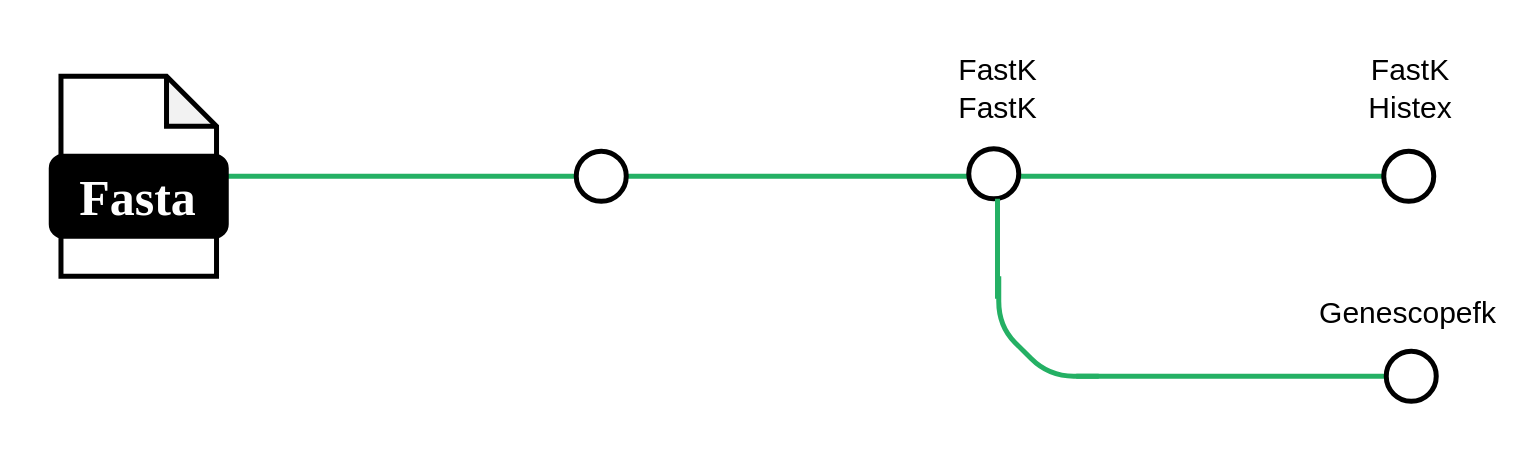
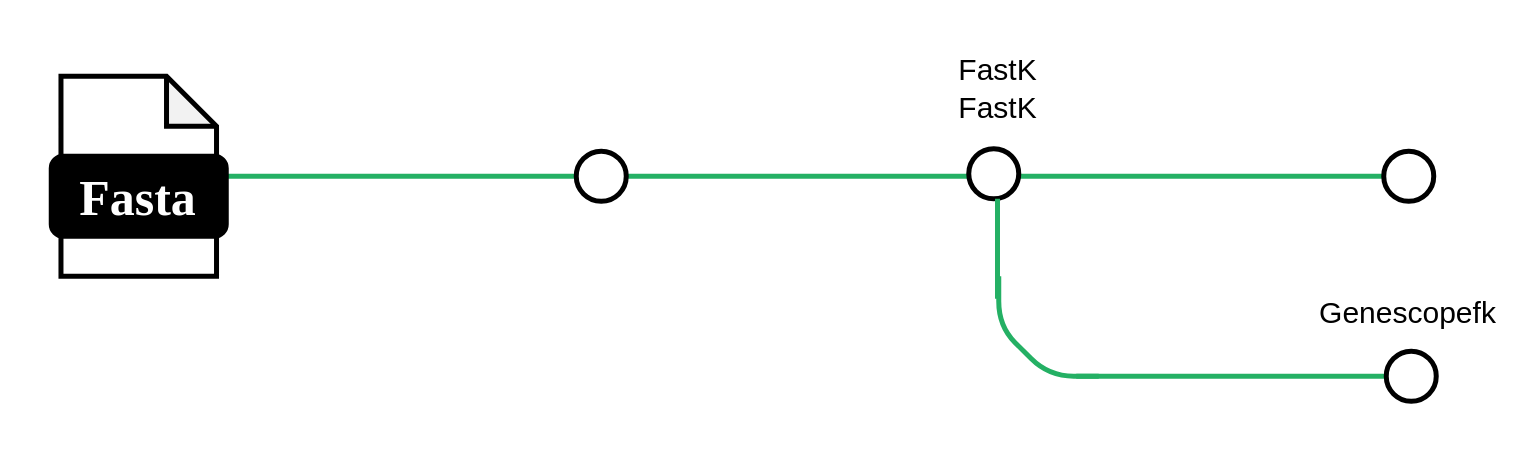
(1411, 89) -> none
